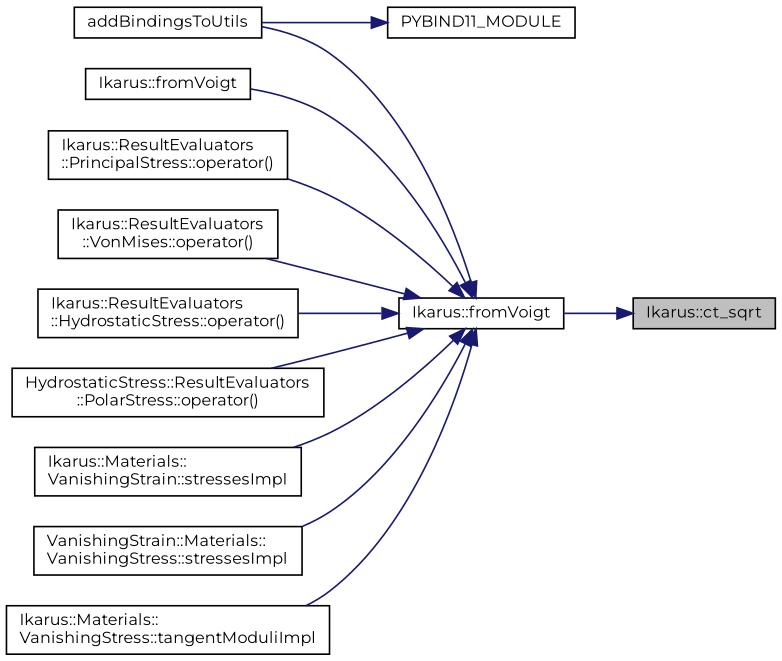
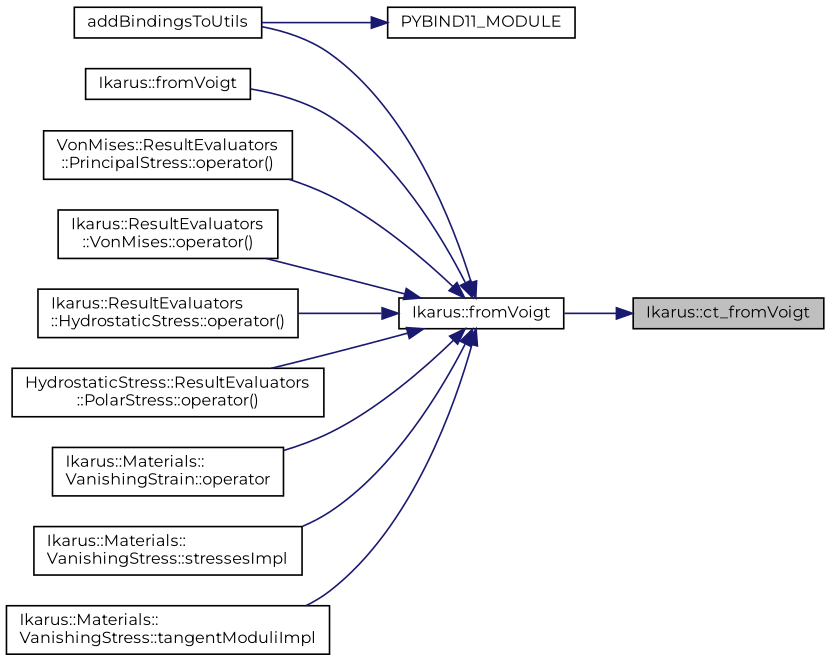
(168, 155) -> (168, 155)
(704, 313) -> (728, 313)
(168, 472) -> (168, 472)
(168, 551) -> (168, 551)
